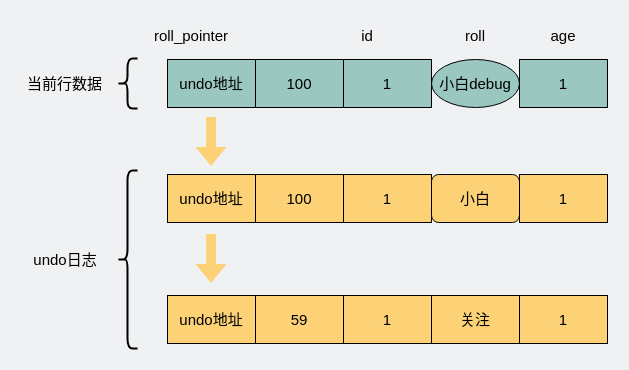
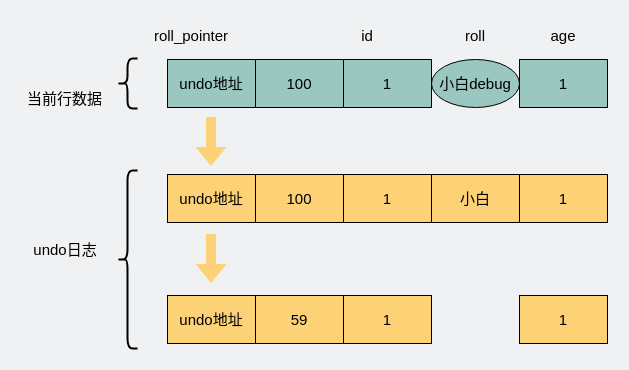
(65, 84) -> (65, 99)
(476, 199) -> (476, 199)
(65, 260) -> (65, 250)
(476, 320) -> none
